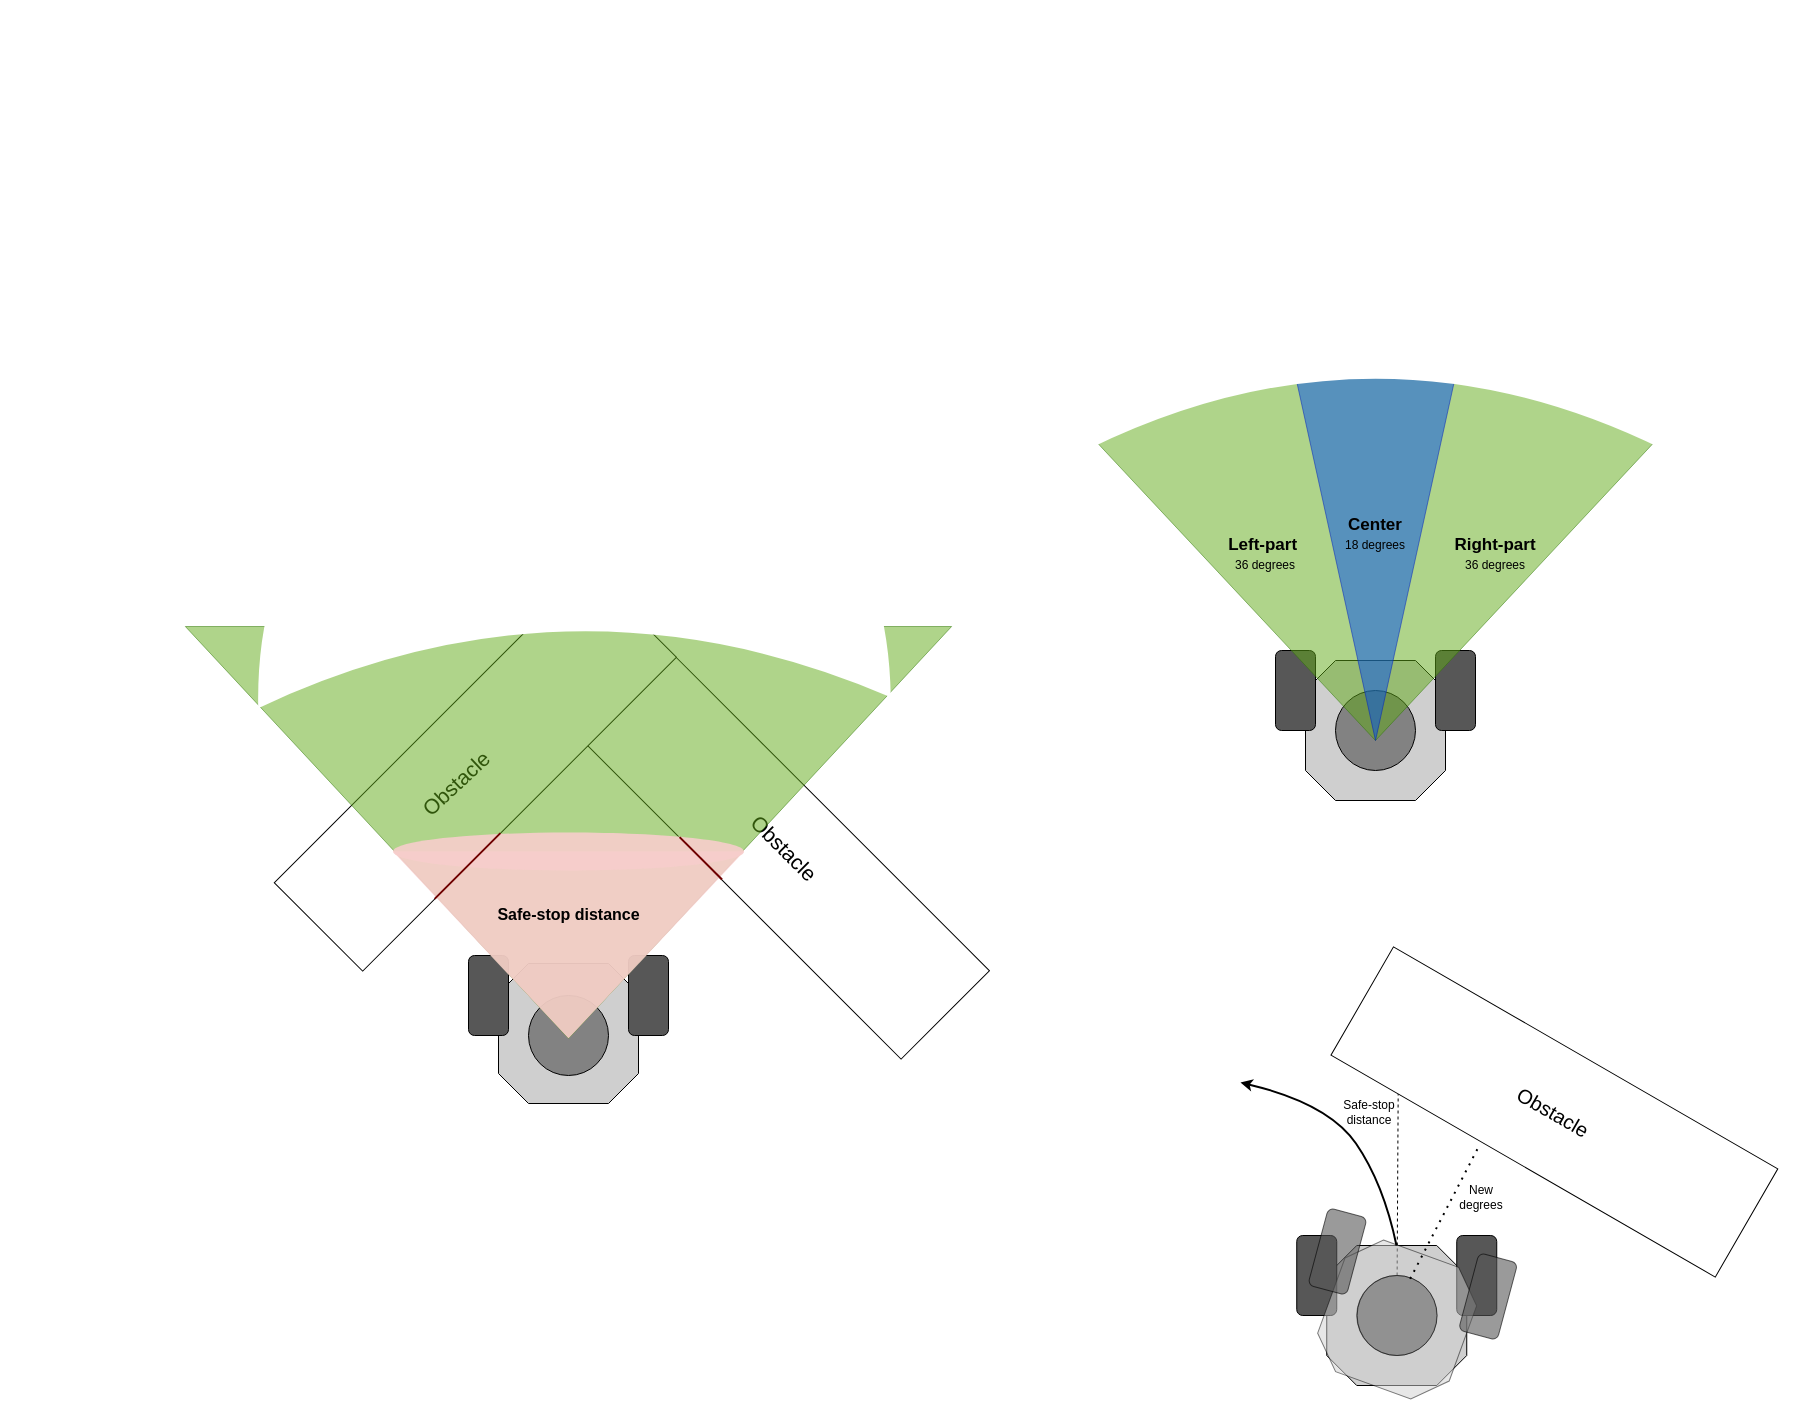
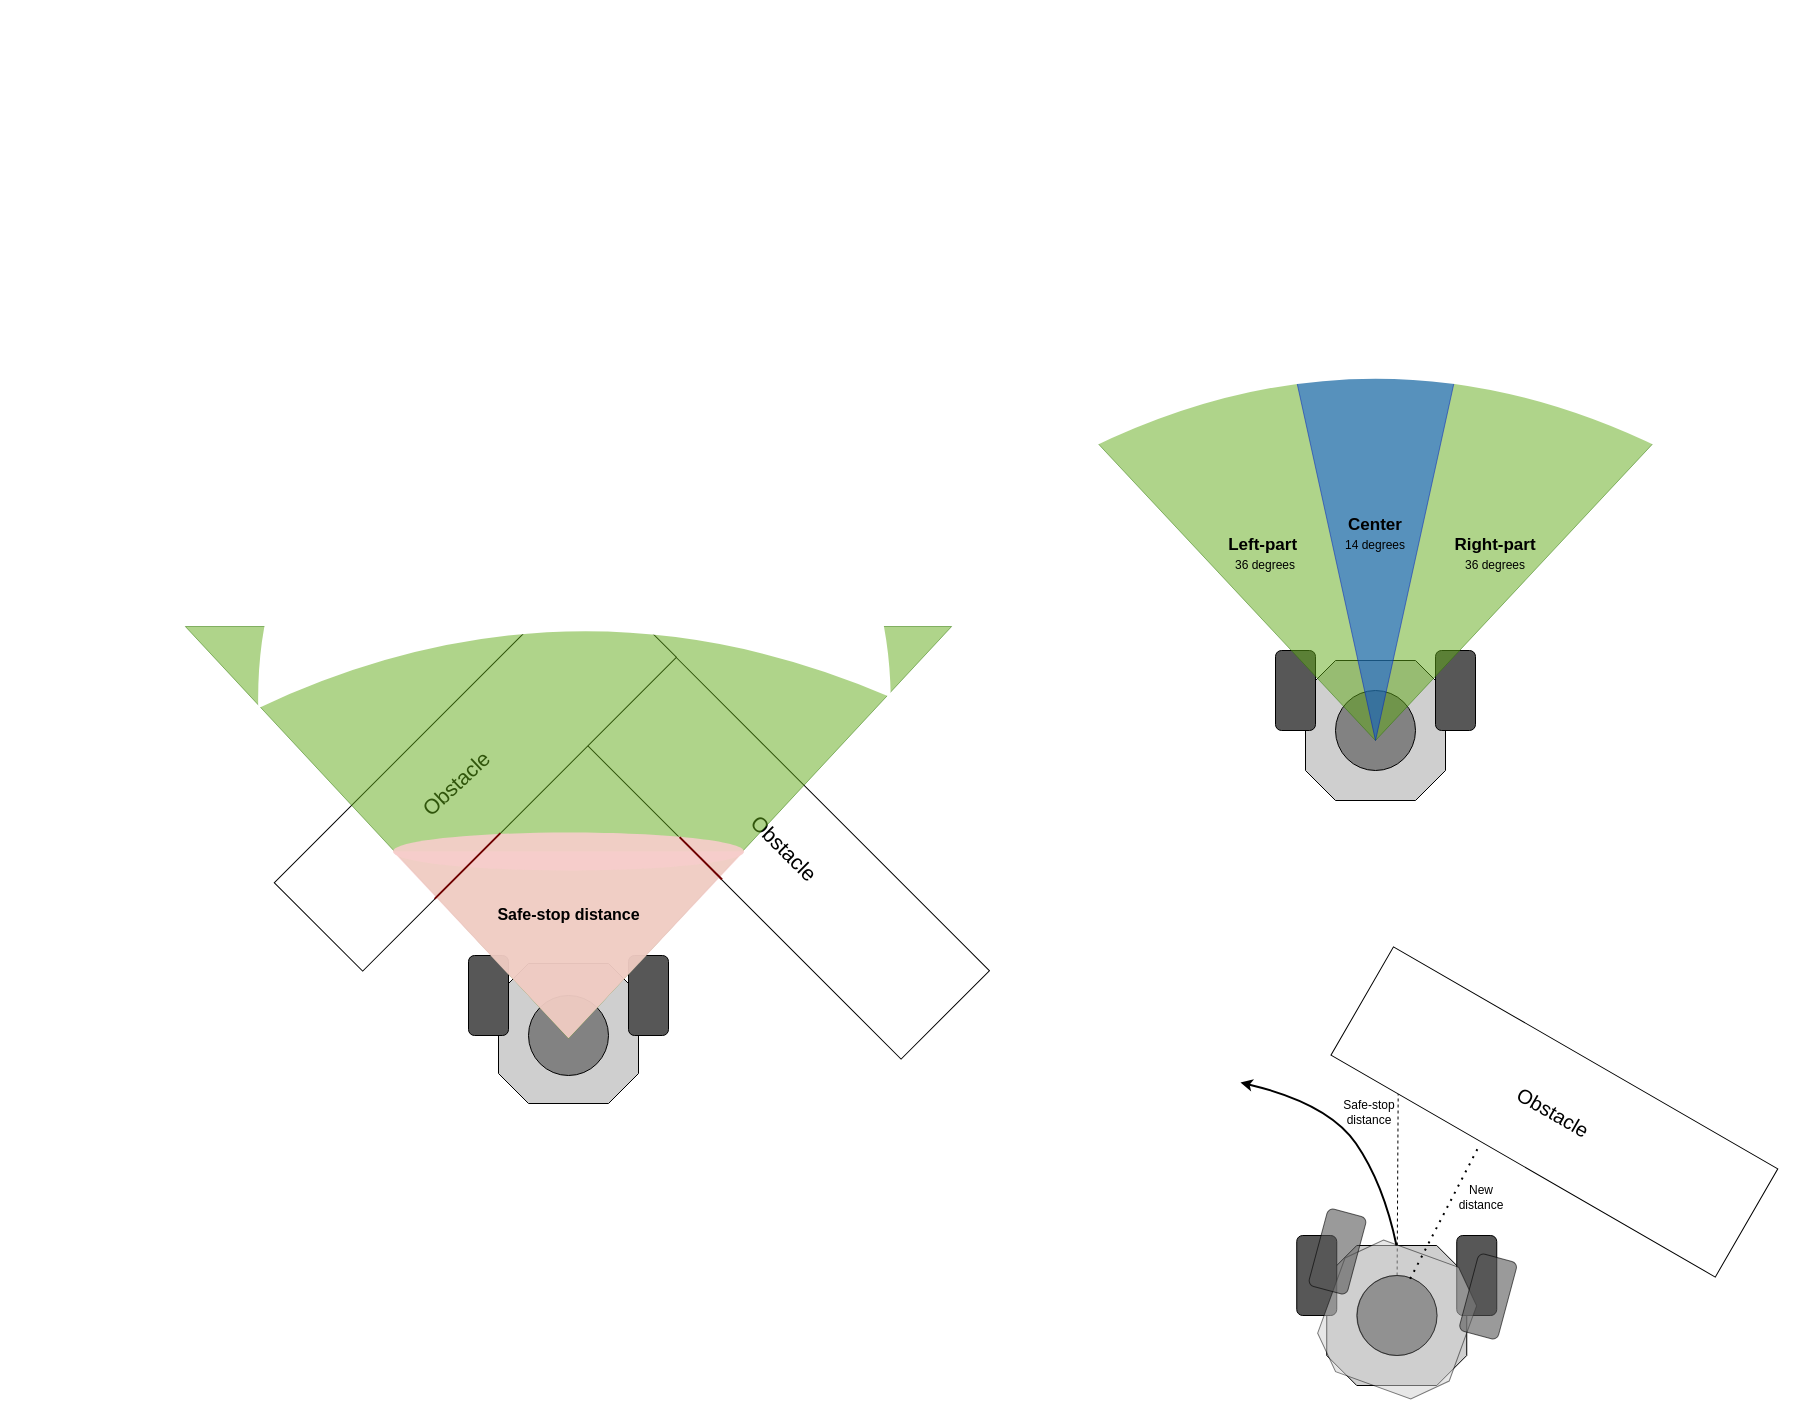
(1376, 546) -> (1376, 546)
(1482, 1198) -> (1482, 1198)
